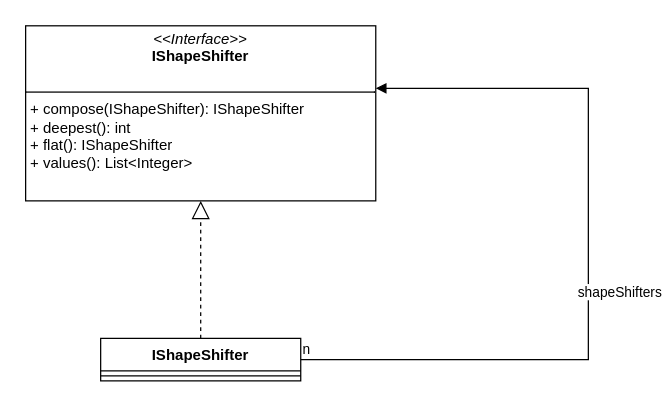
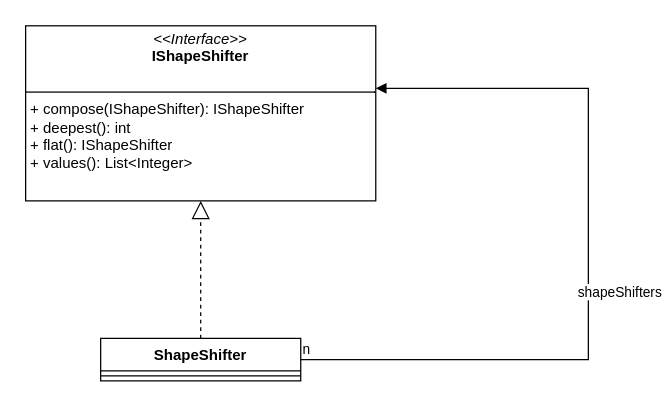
(201, 356) -> (201, 356)
